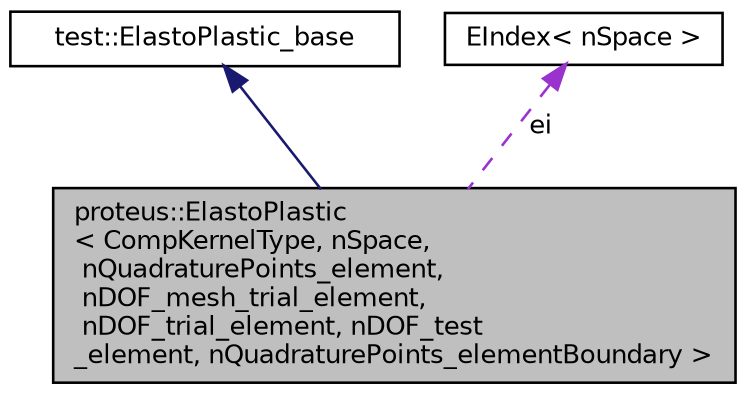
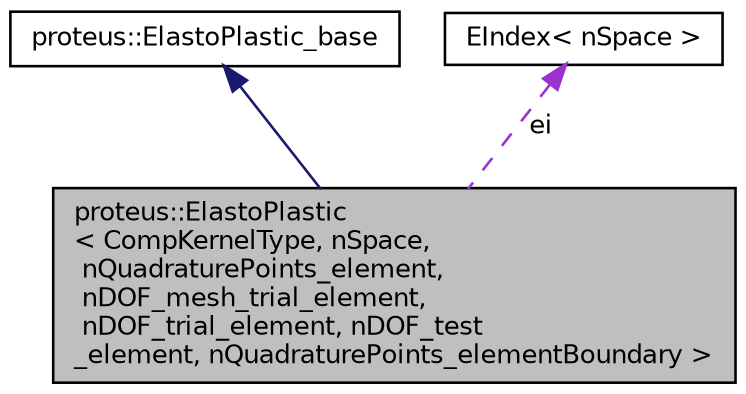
(205, 39) -> (205, 39)
